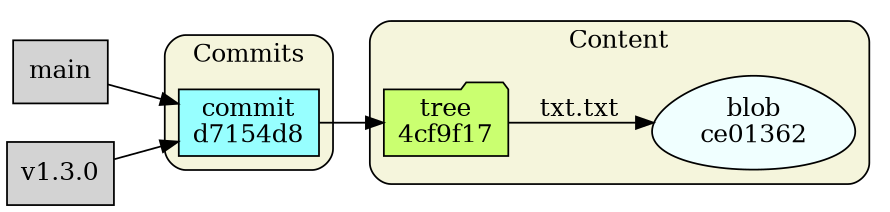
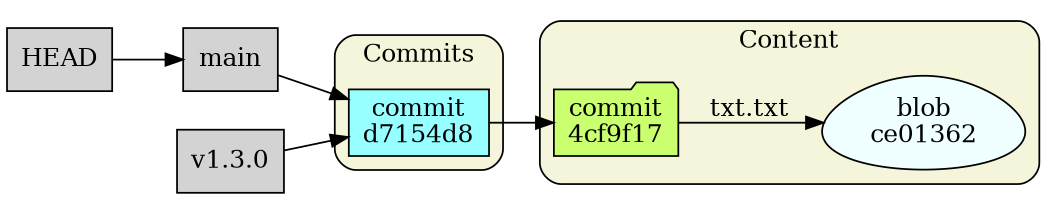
none -> (60, 60)
(446, 123) -> (616, 123)
